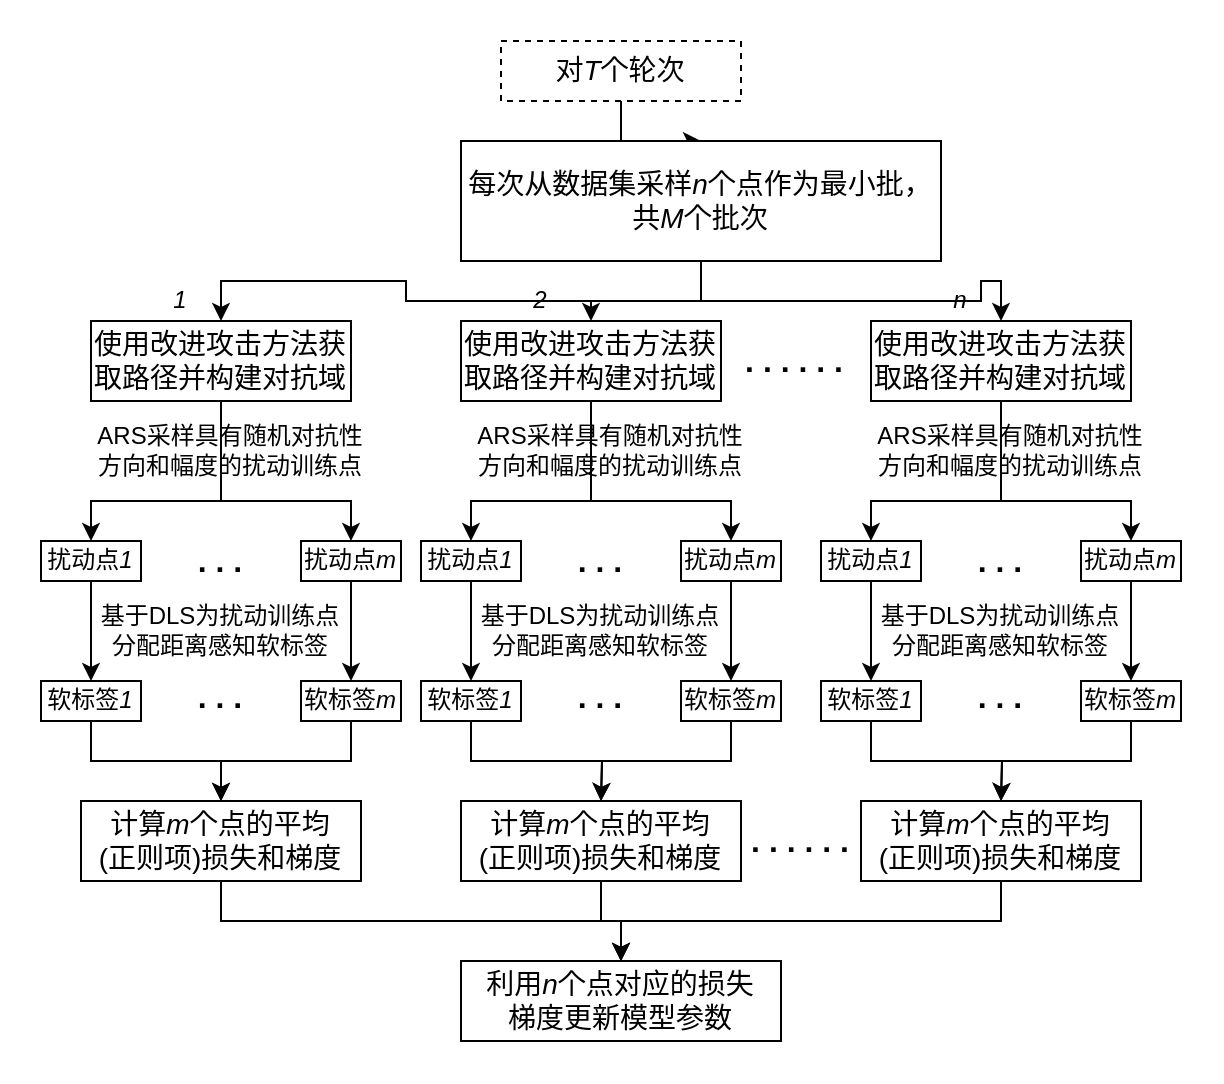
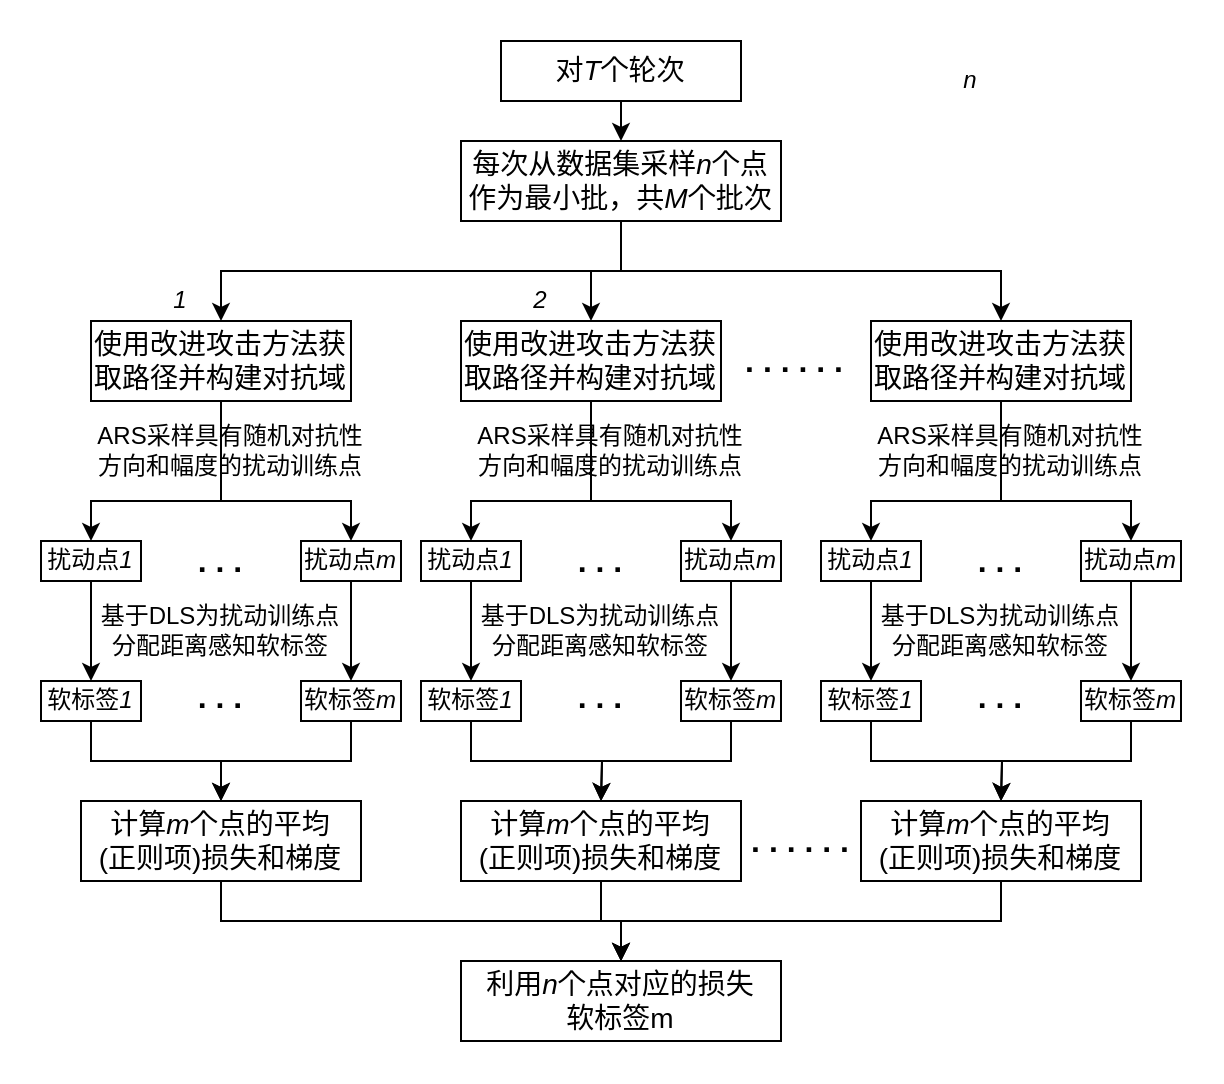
(621, 71) -> (621, 71)
(701, 201) -> (621, 181)
(961, 301) -> (971, 81)
(621, 1001) -> (621, 1001)
